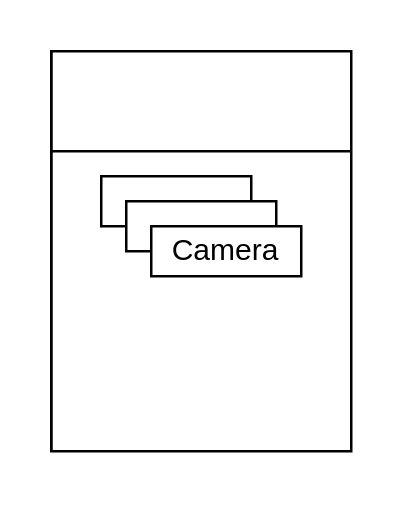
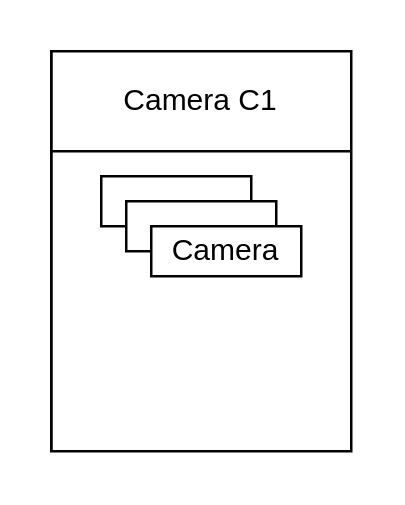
none -> (201, 101)
